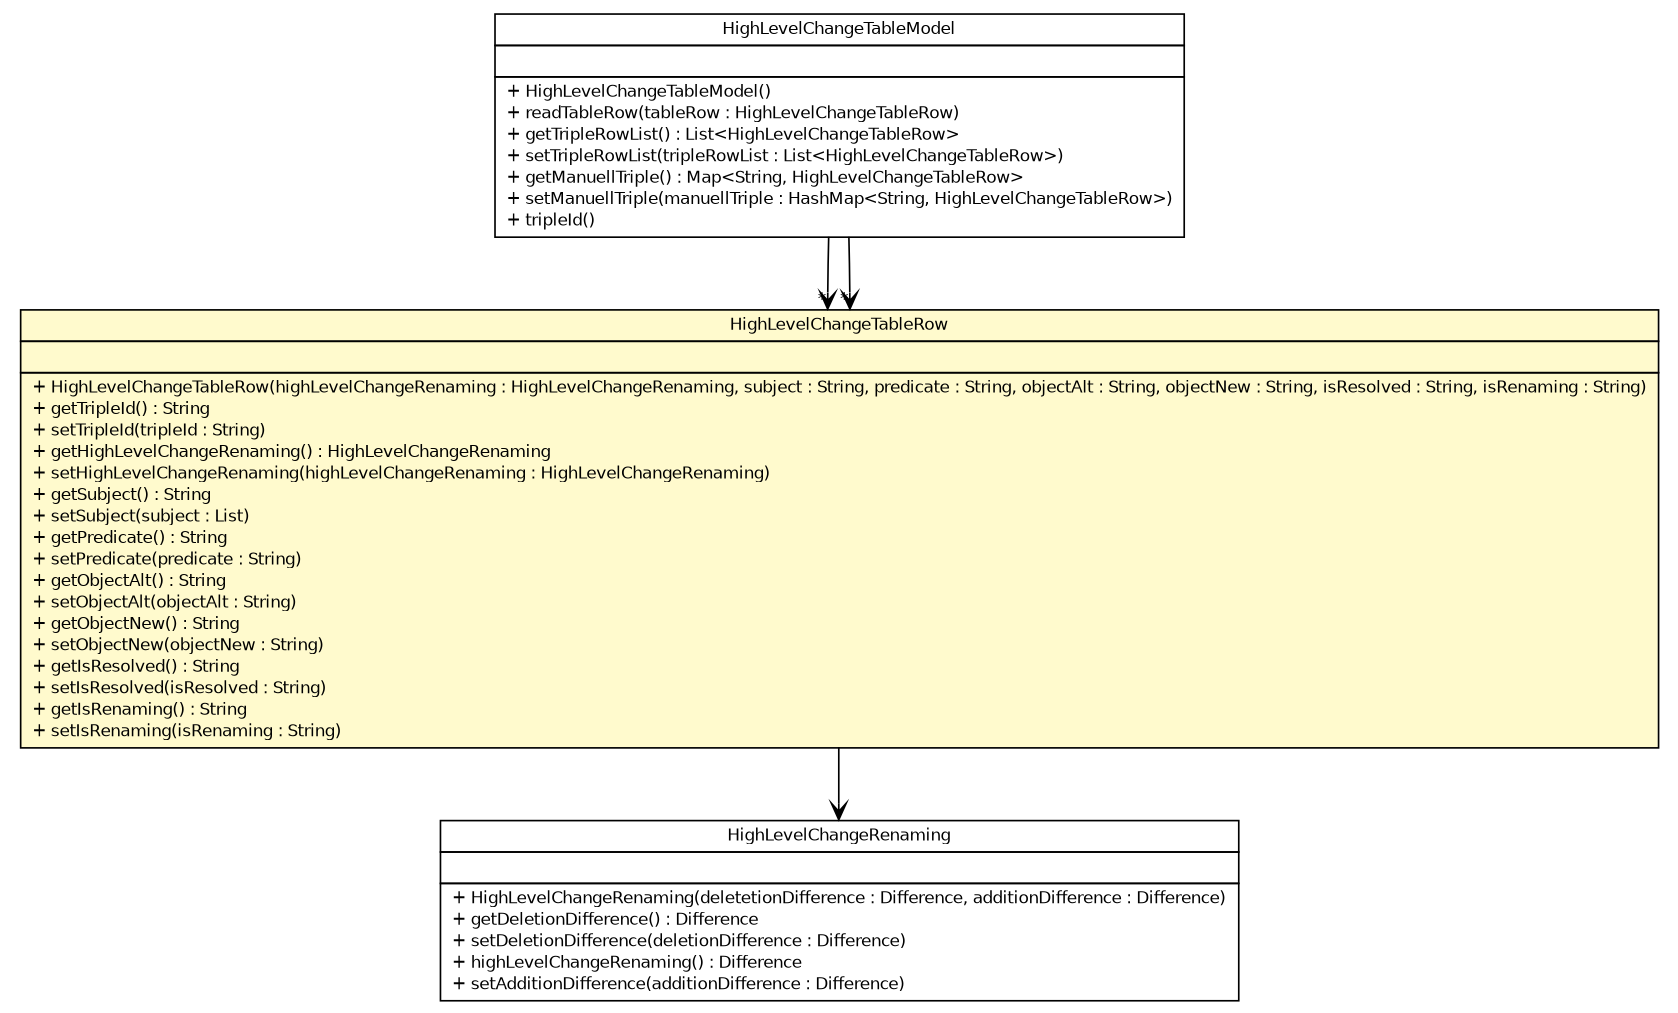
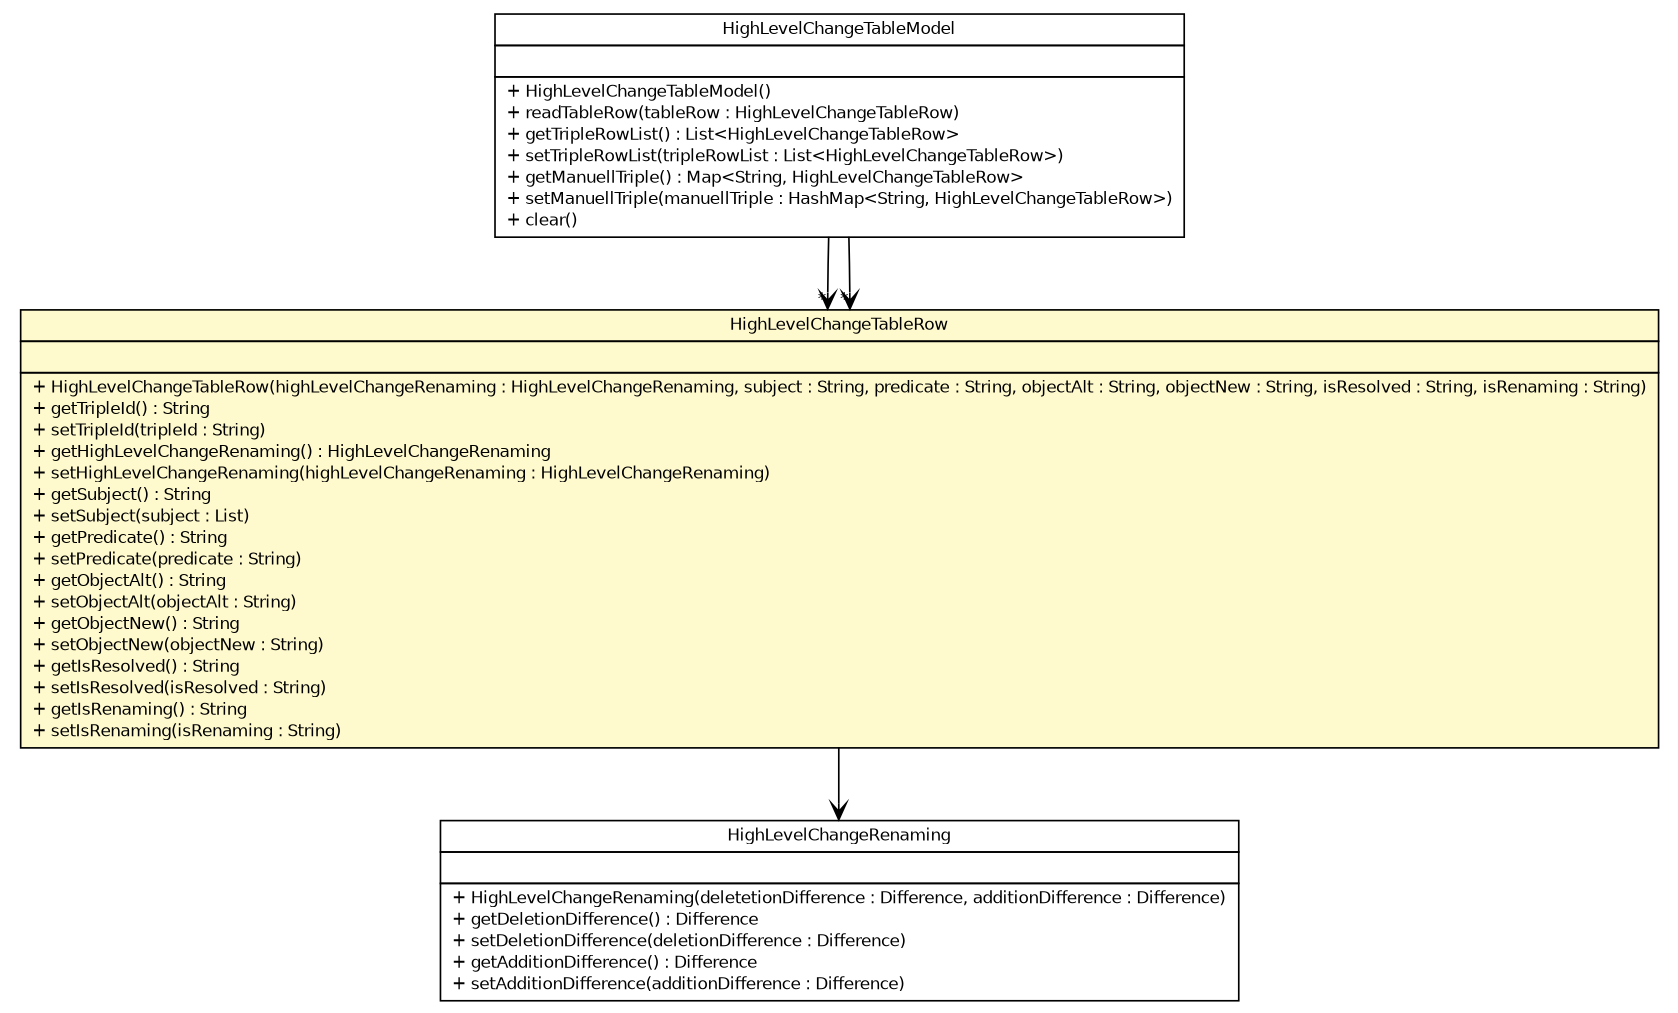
(551, 221) -> (542, 221)
(627, 963) -> (605, 963)
